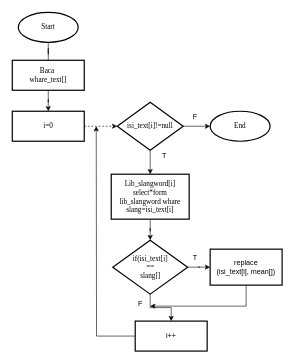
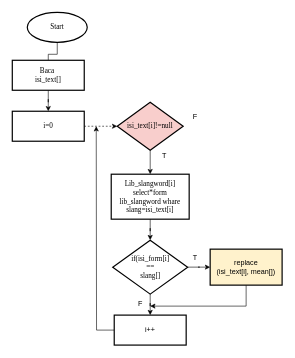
(48, 27) -> (57, 27)
(48, 75) -> (48, 75)
(150, 126) -> (150, 126)
(204, 126) -> none
(240, 126) -> none
(151, 267) -> (151, 267)
(246, 267) -> (246, 267)
(171, 336) -> (150, 330)
